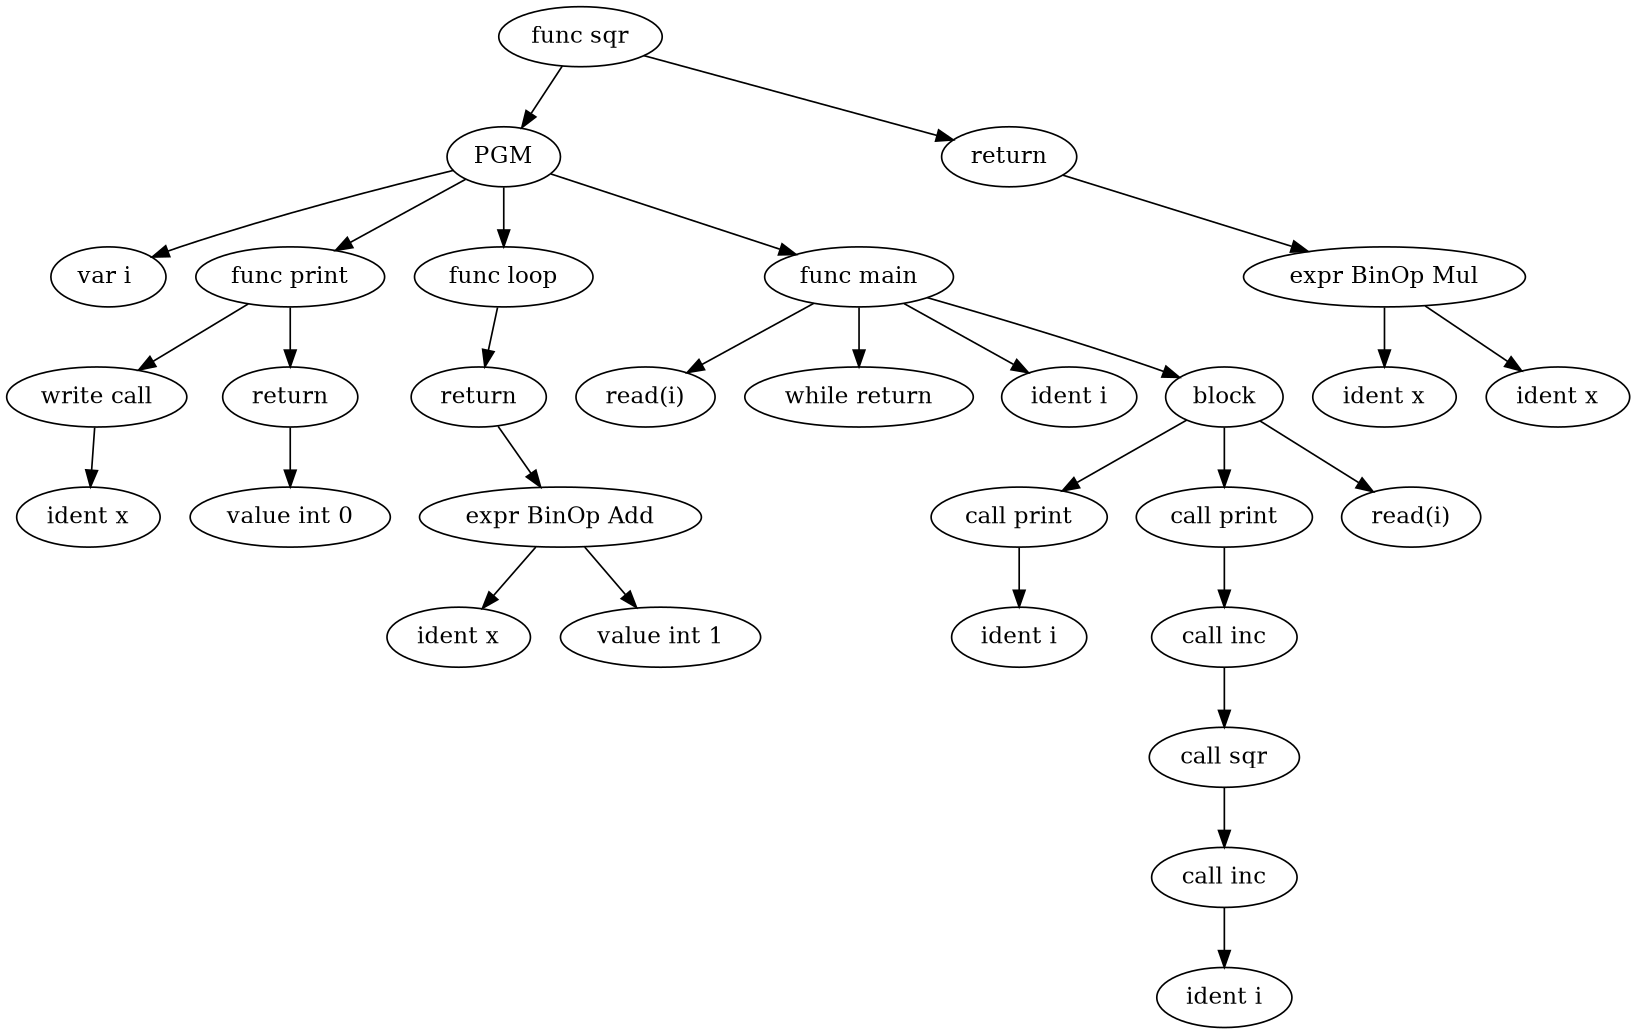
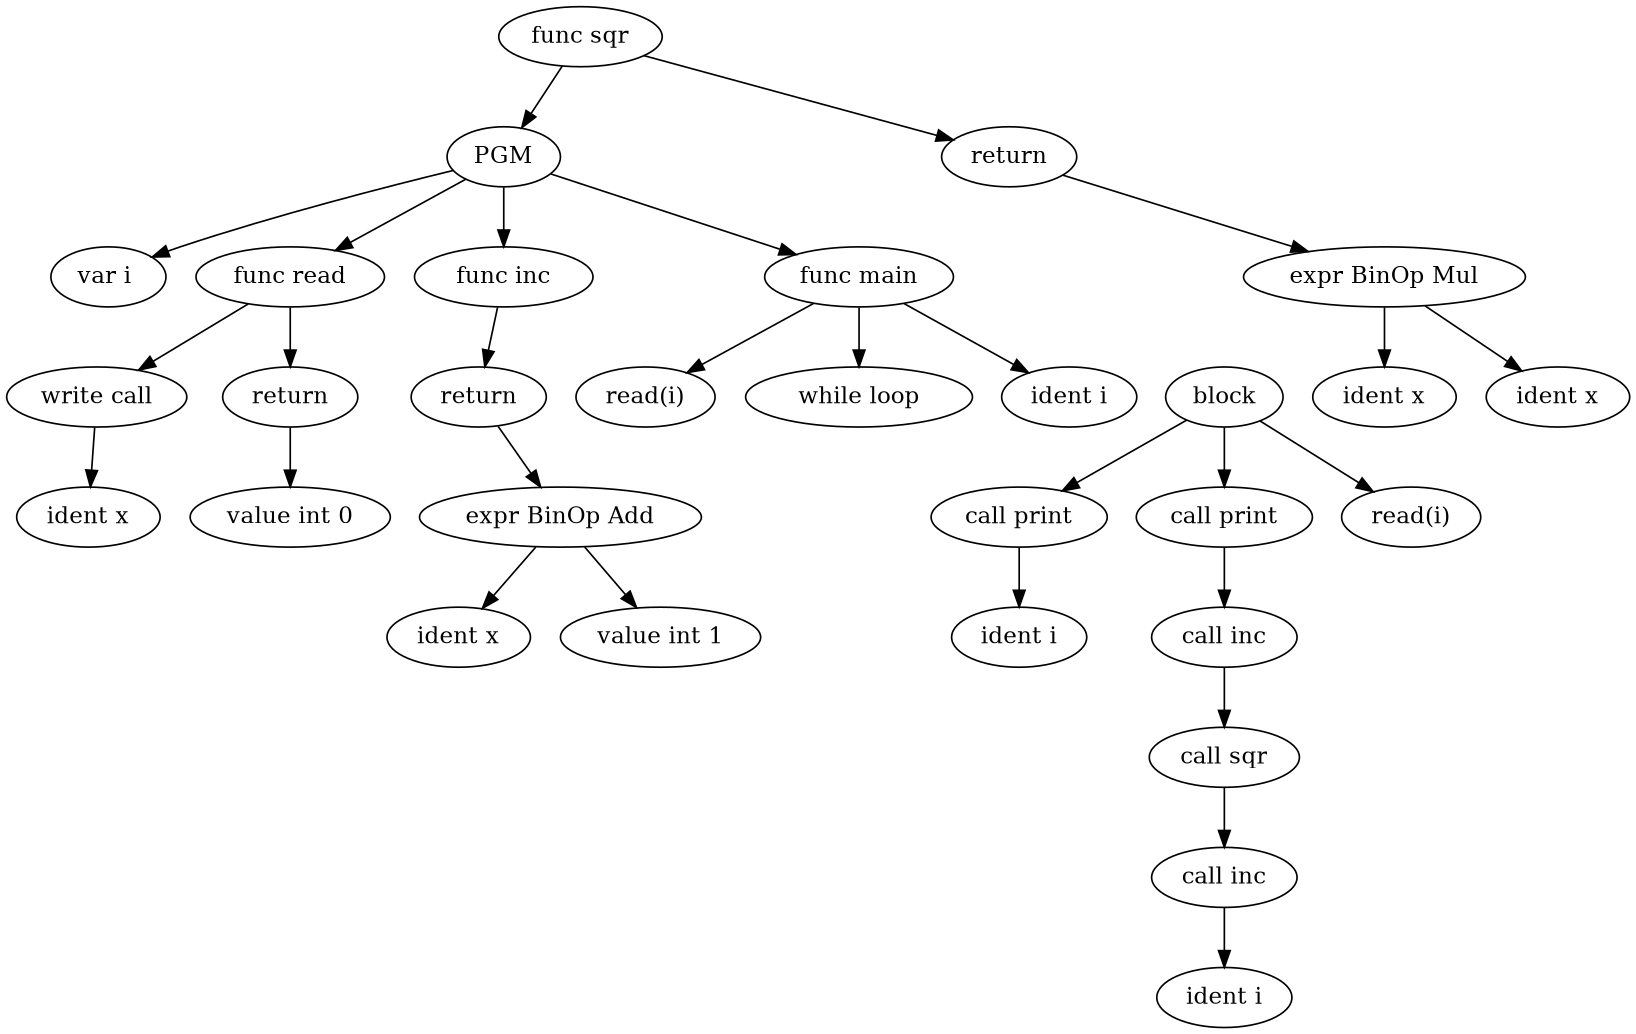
(290, 277) -> (290, 277)
(504, 277) -> (504, 277)
(1046, 333) -> none
(859, 397) -> (859, 397)
